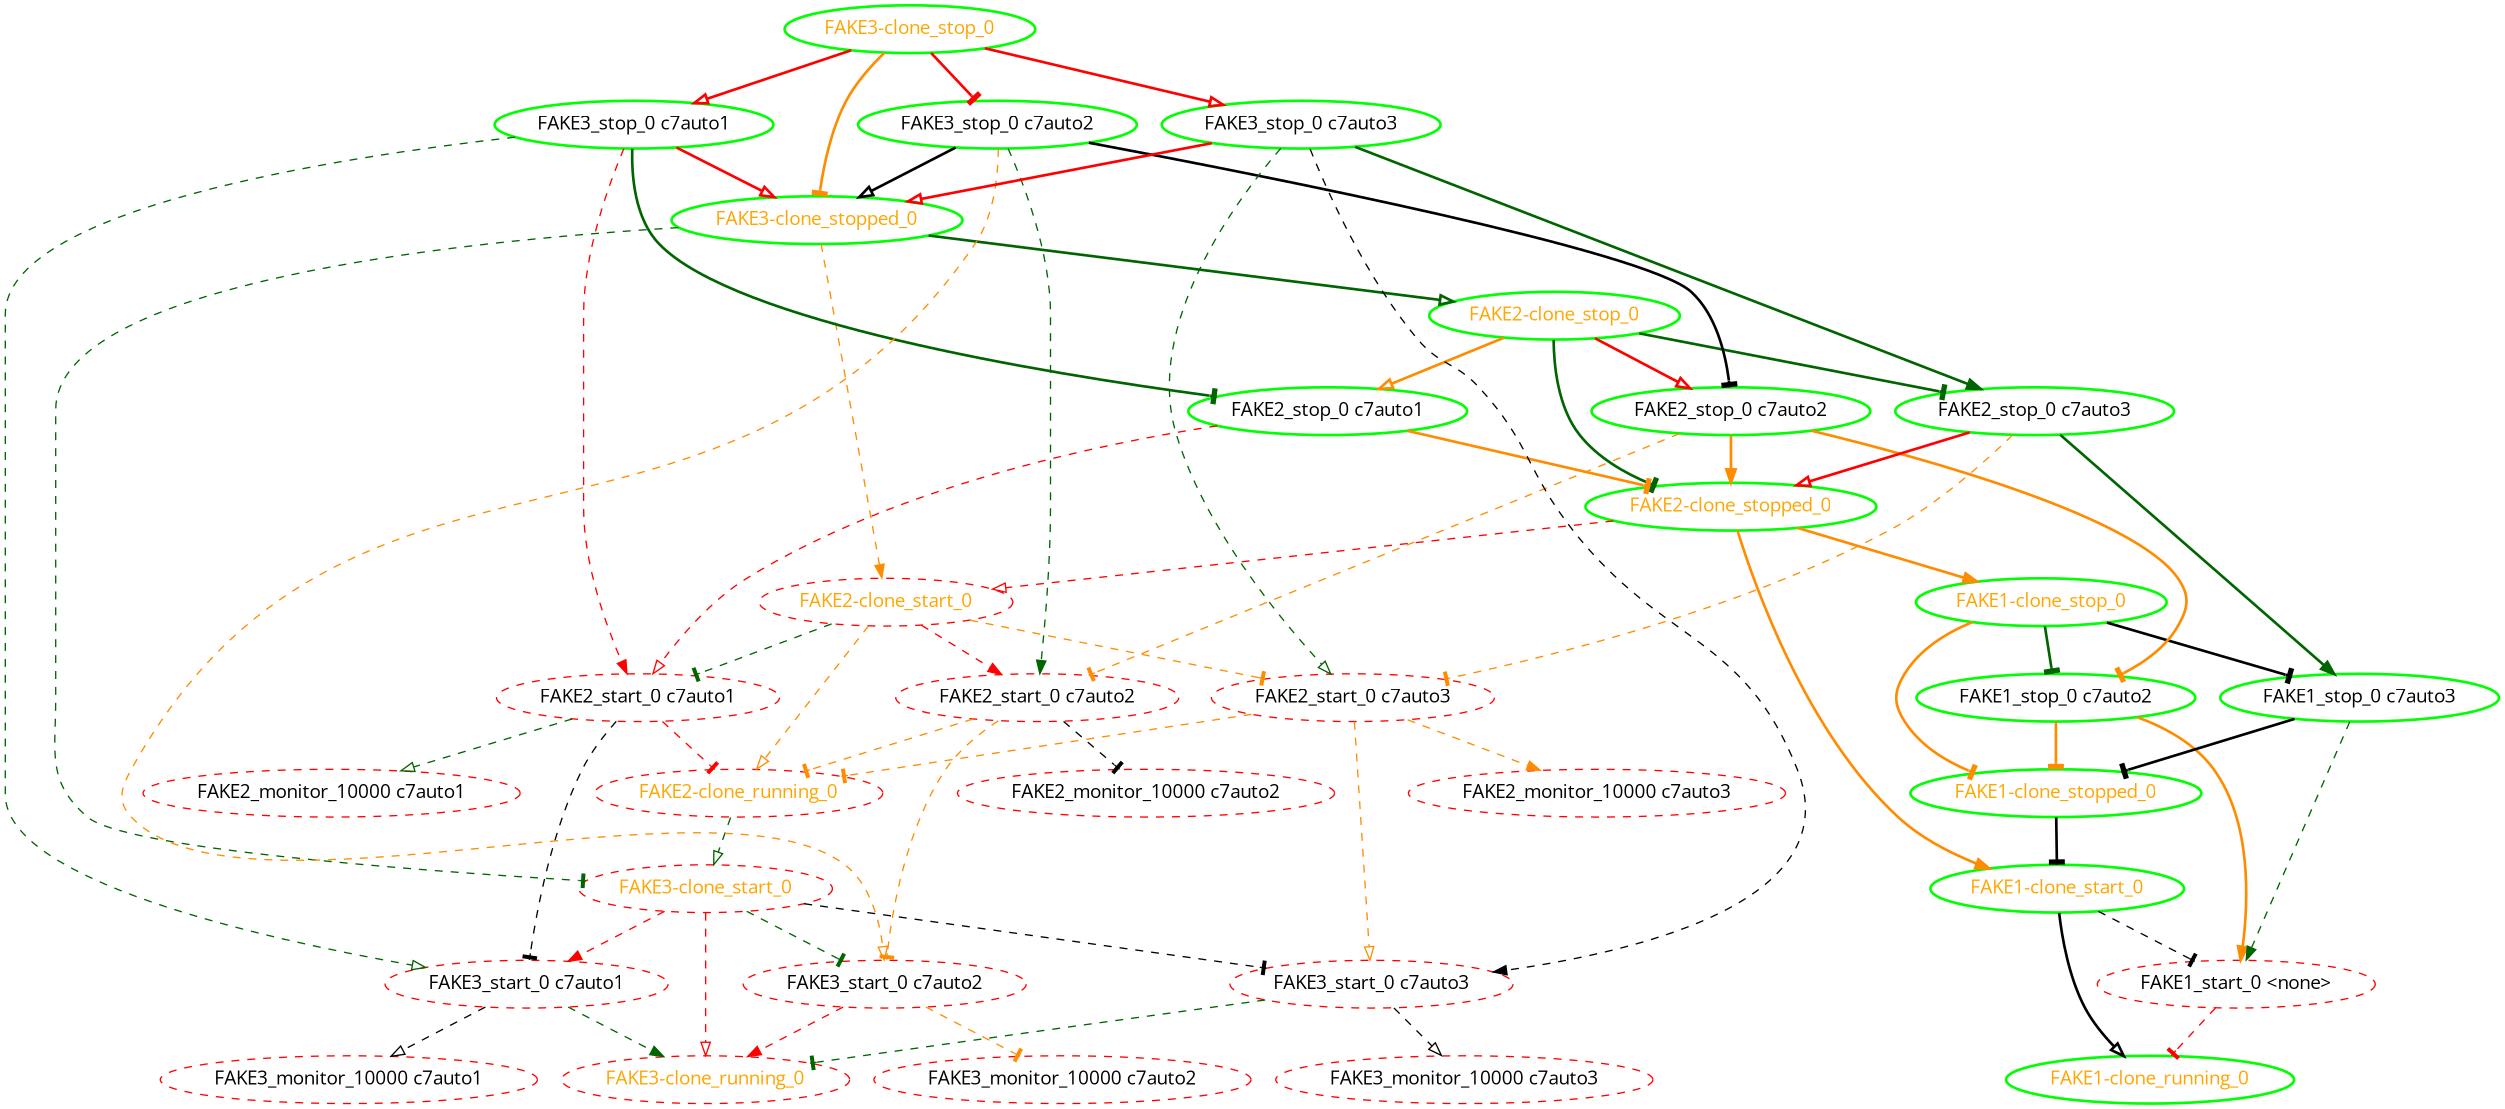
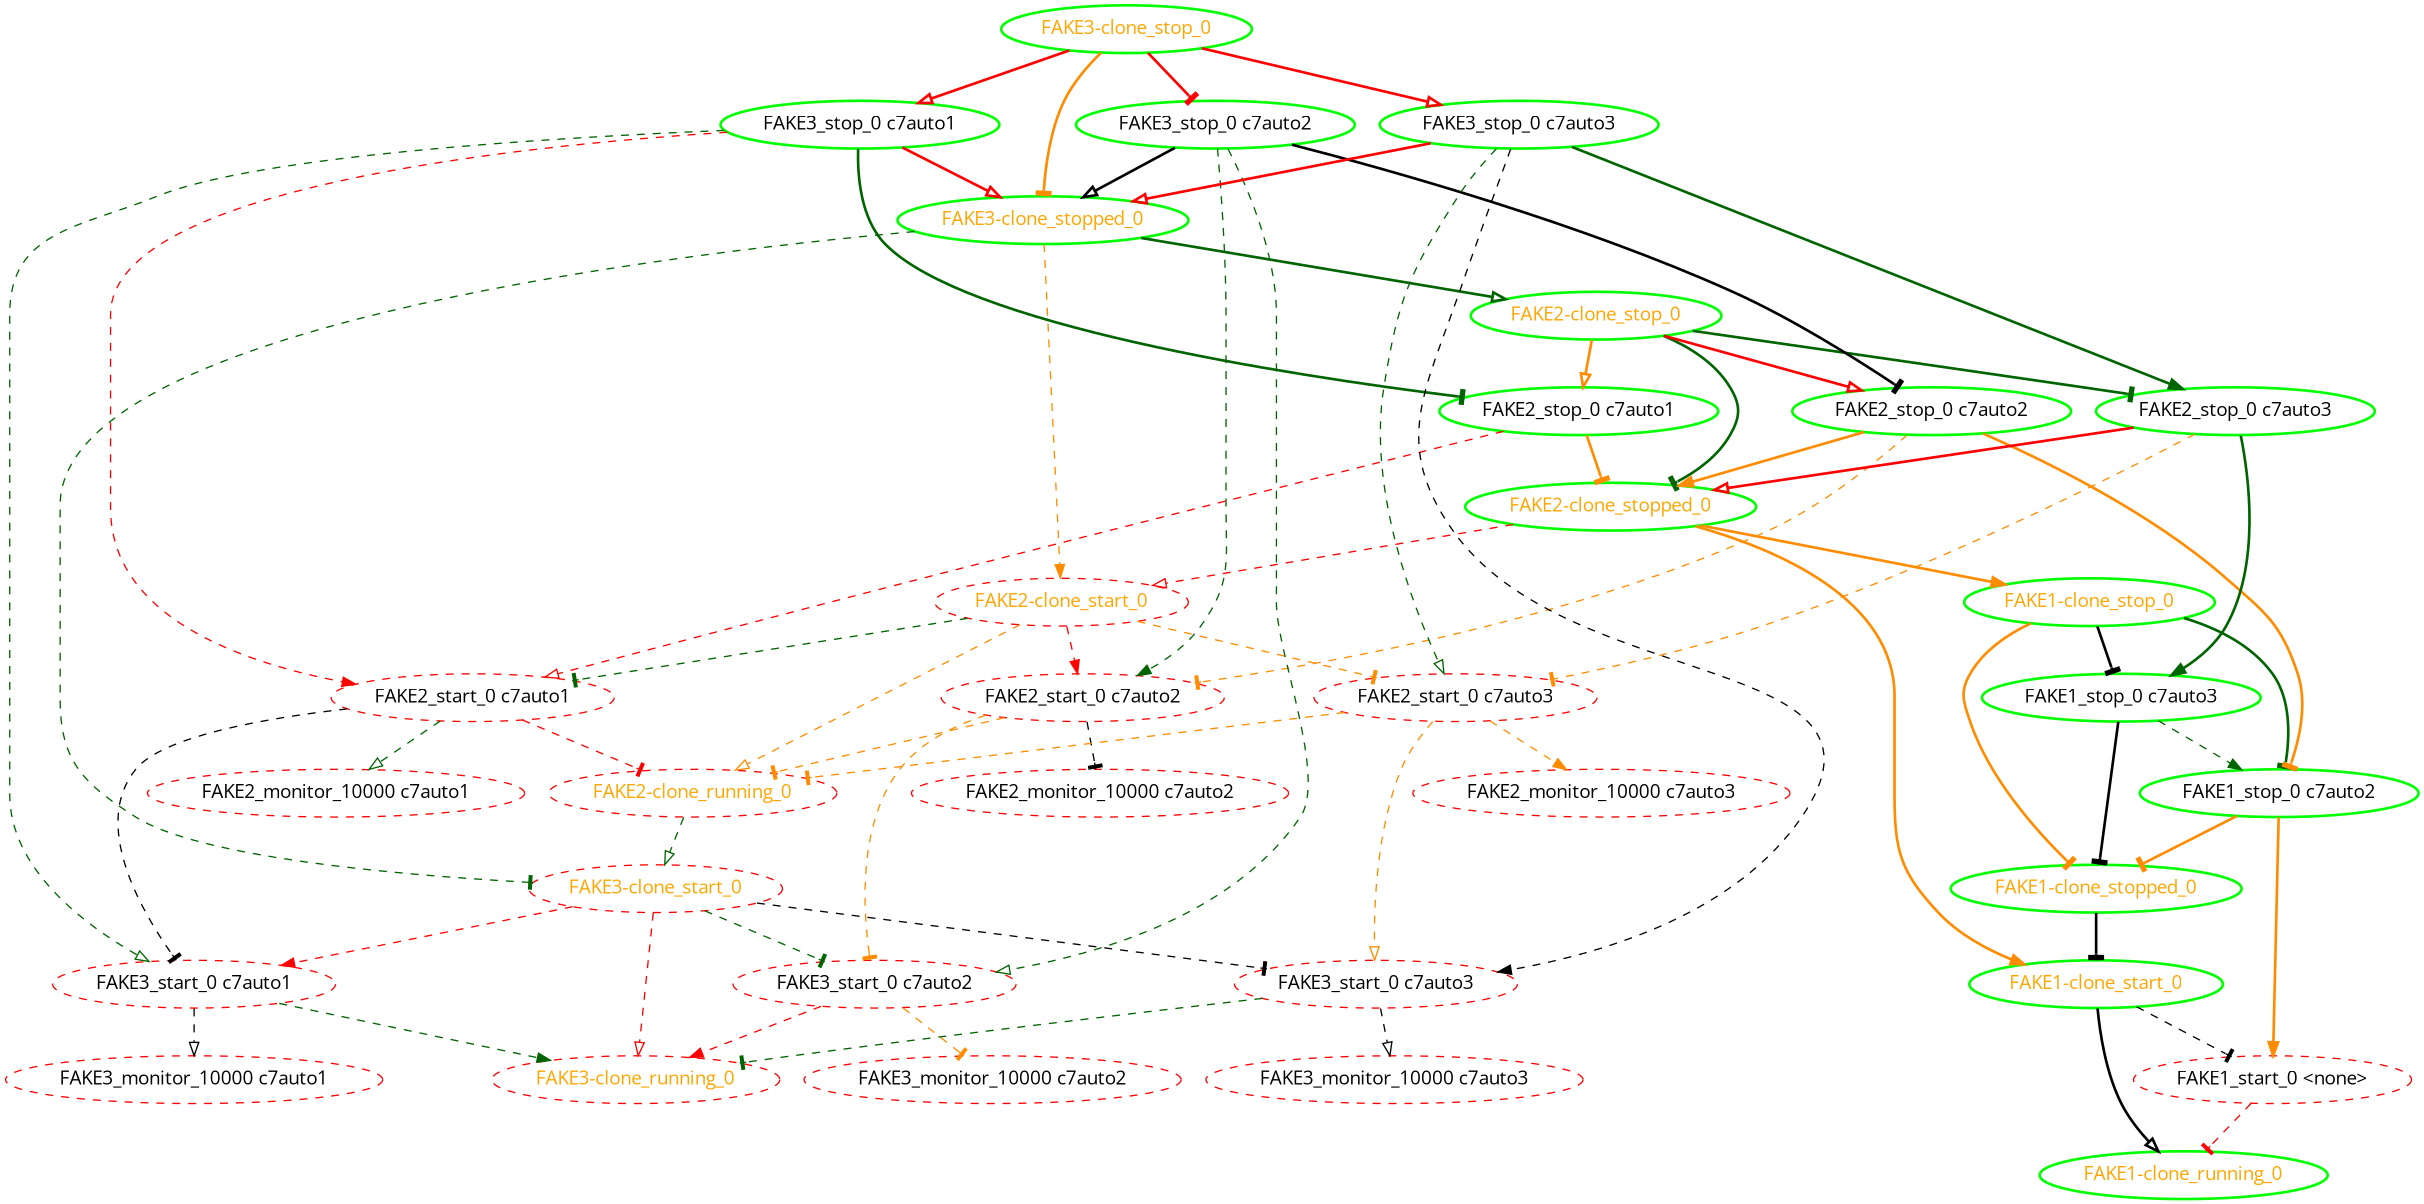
(206, 669) -> (1278, 624)
(2301, 835) -> (2194, 742)
